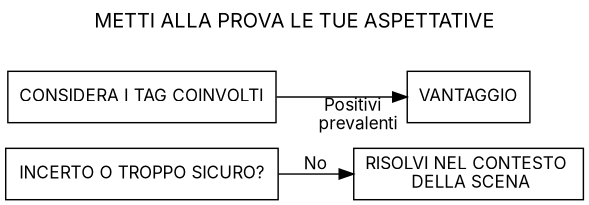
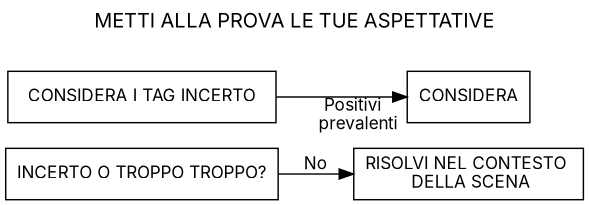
(142, 97) -> (142, 97)
(469, 97) -> (469, 97)
(142, 174) -> (142, 174)
